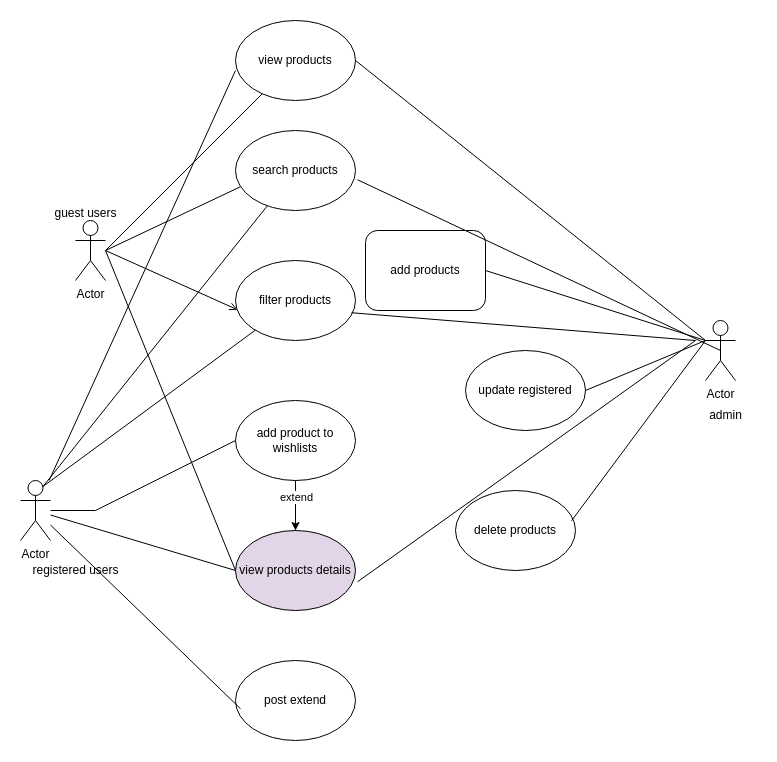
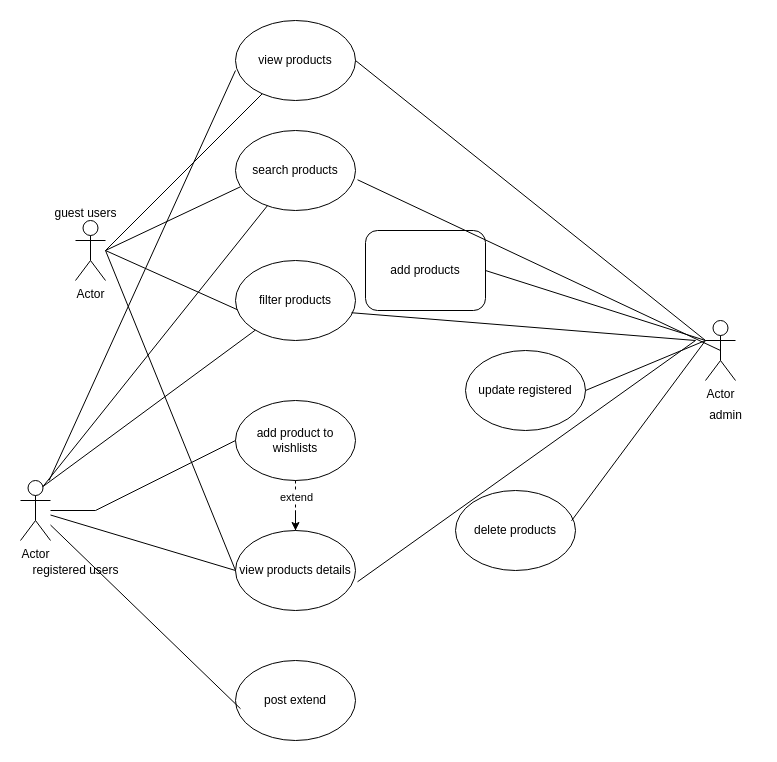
(233, 308) -> (233, 308)
(296, 487) -> (296, 487)
(296, 571) -> (296, 571)
